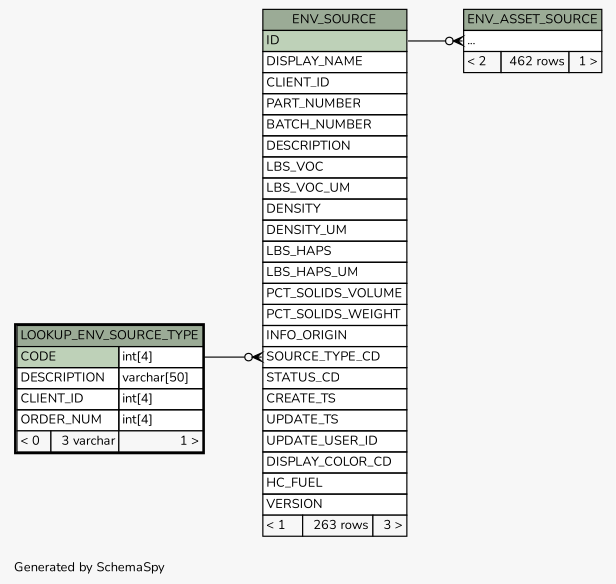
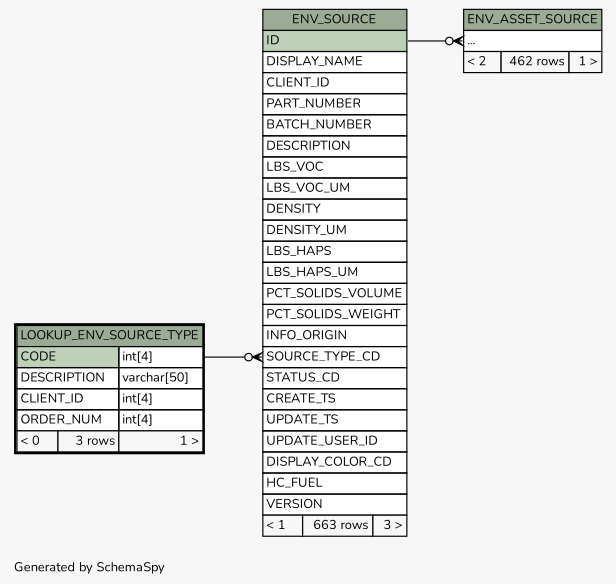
(88, 441) -> (95, 441)
(341, 525) -> (341, 525)
